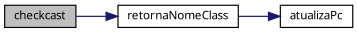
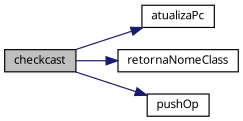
(253, 16) -> (103, 40)
none -> (178, 105)
